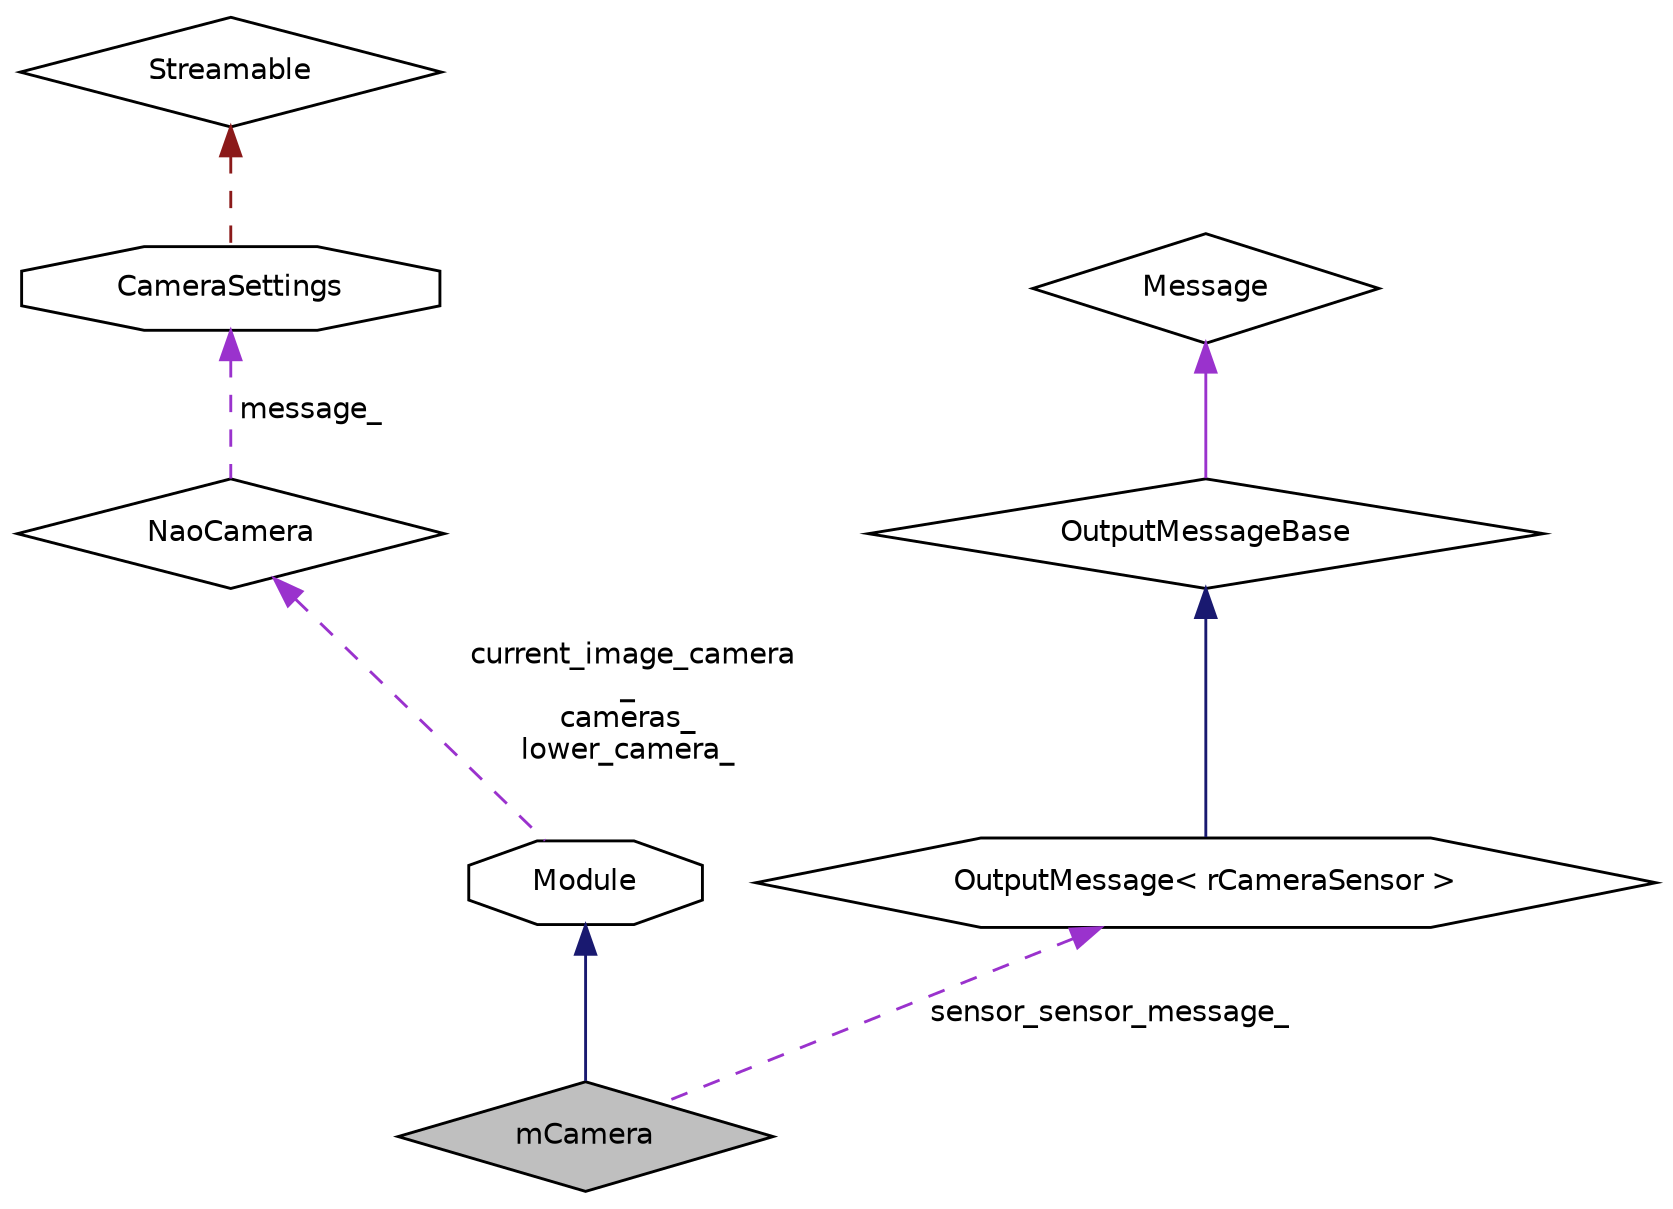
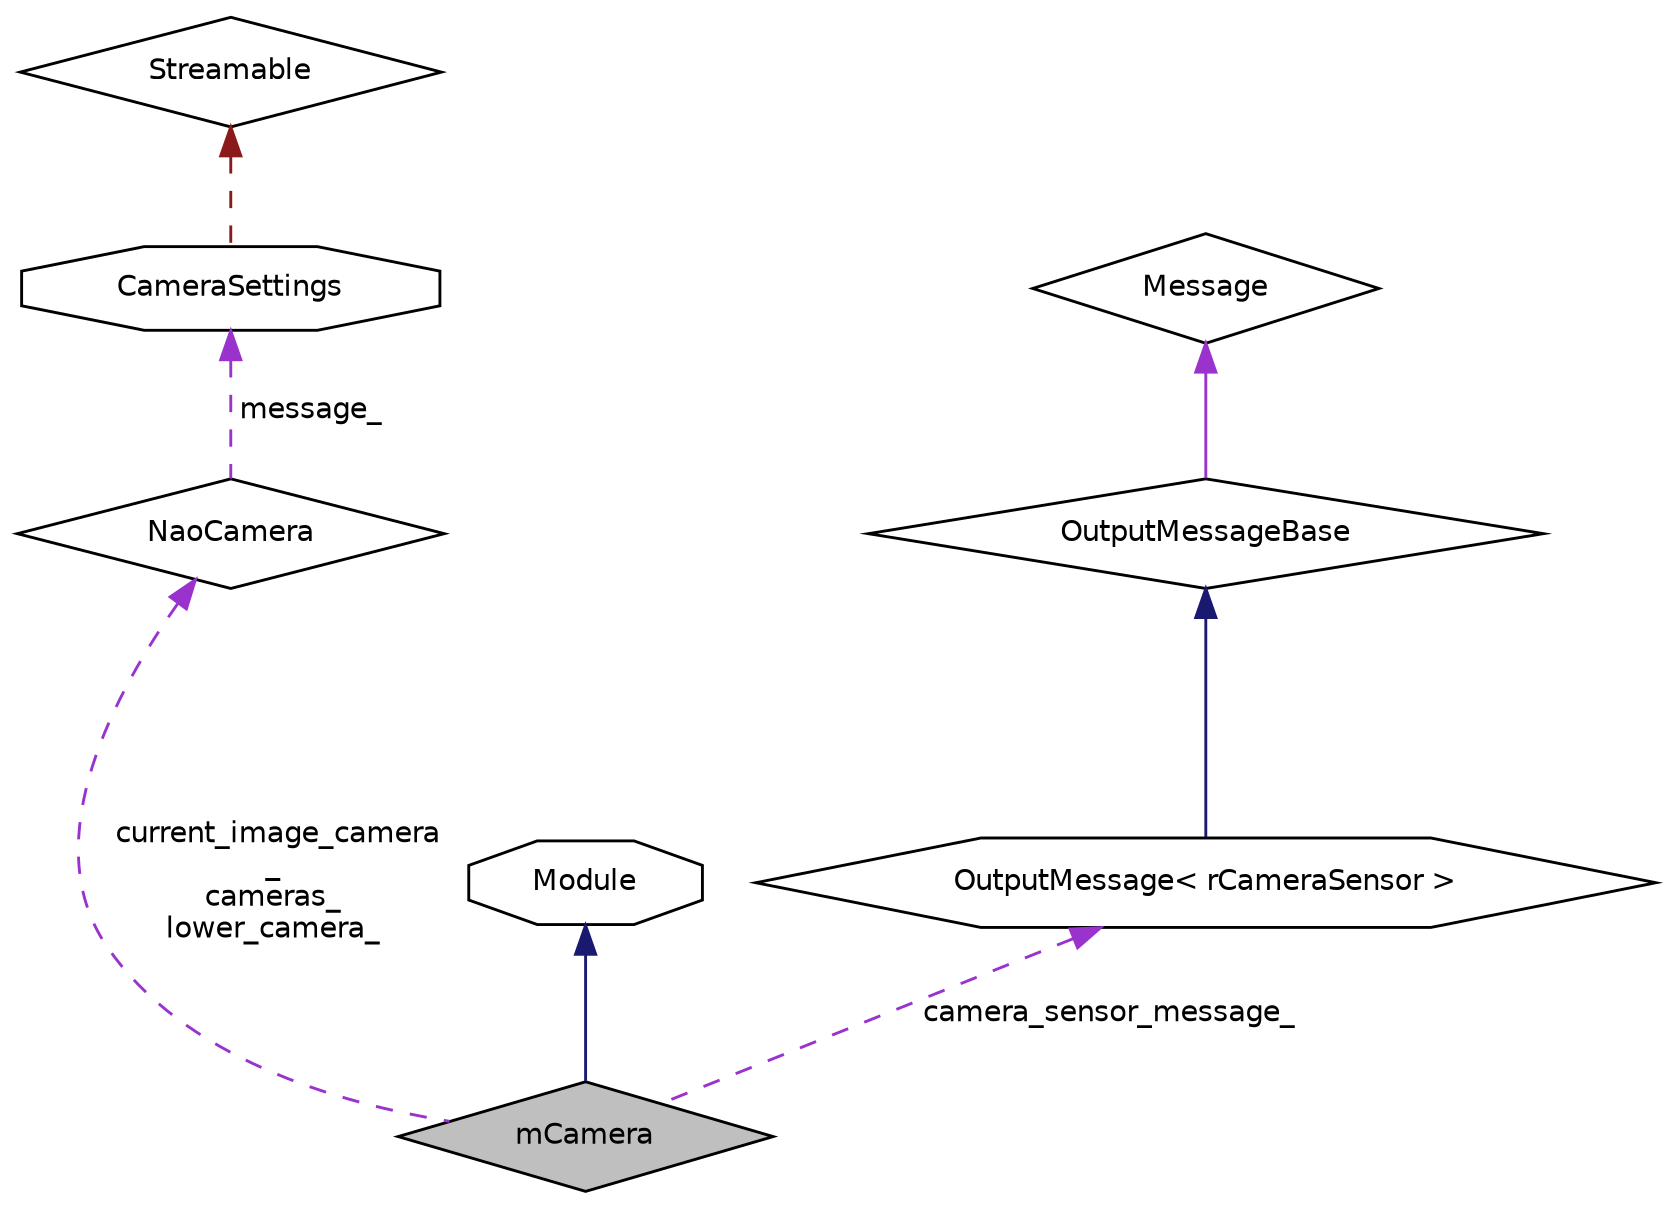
(420, 720) -> (114, 955)
(1106, 1014) -> (1106, 1014)
